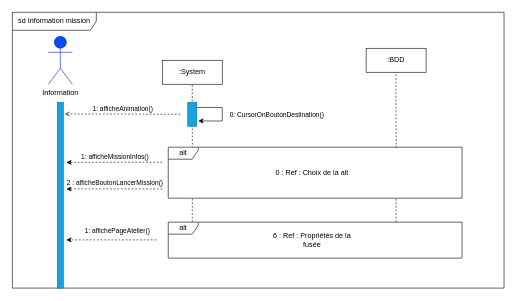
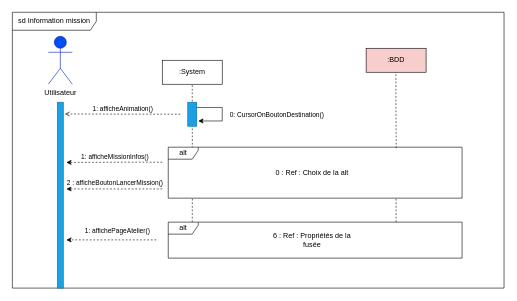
(396, 60) -> (396, 60)
(61, 93) -> (61, 93)
